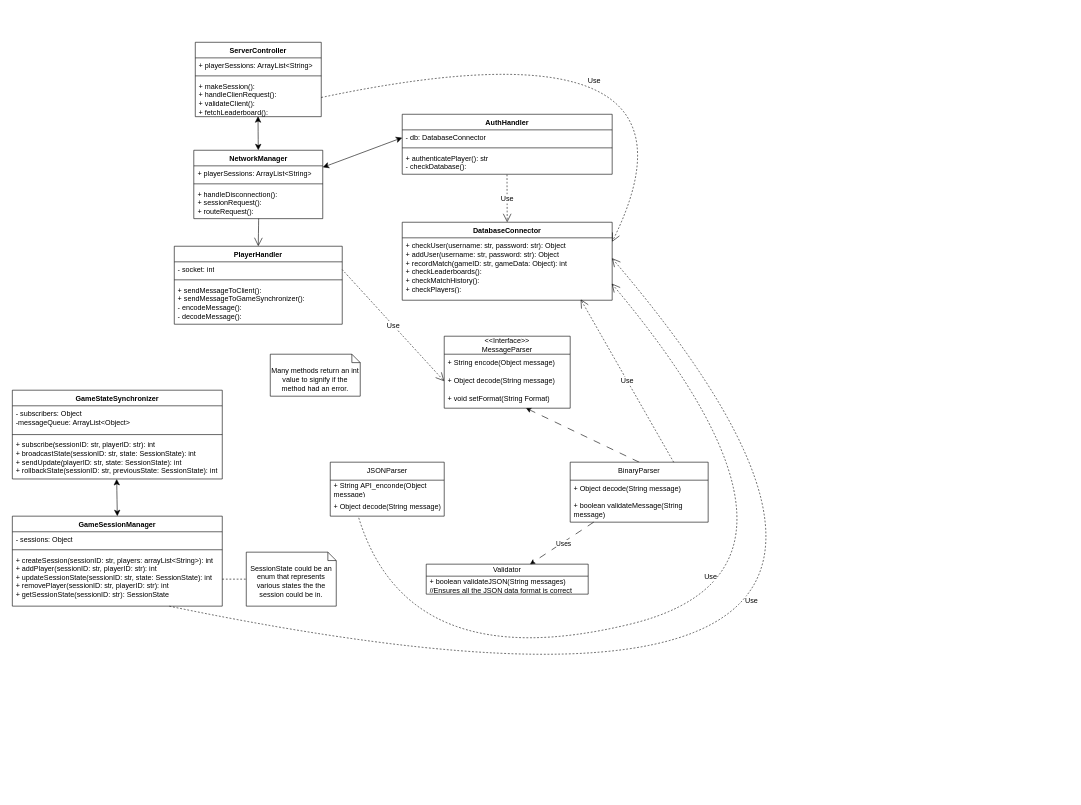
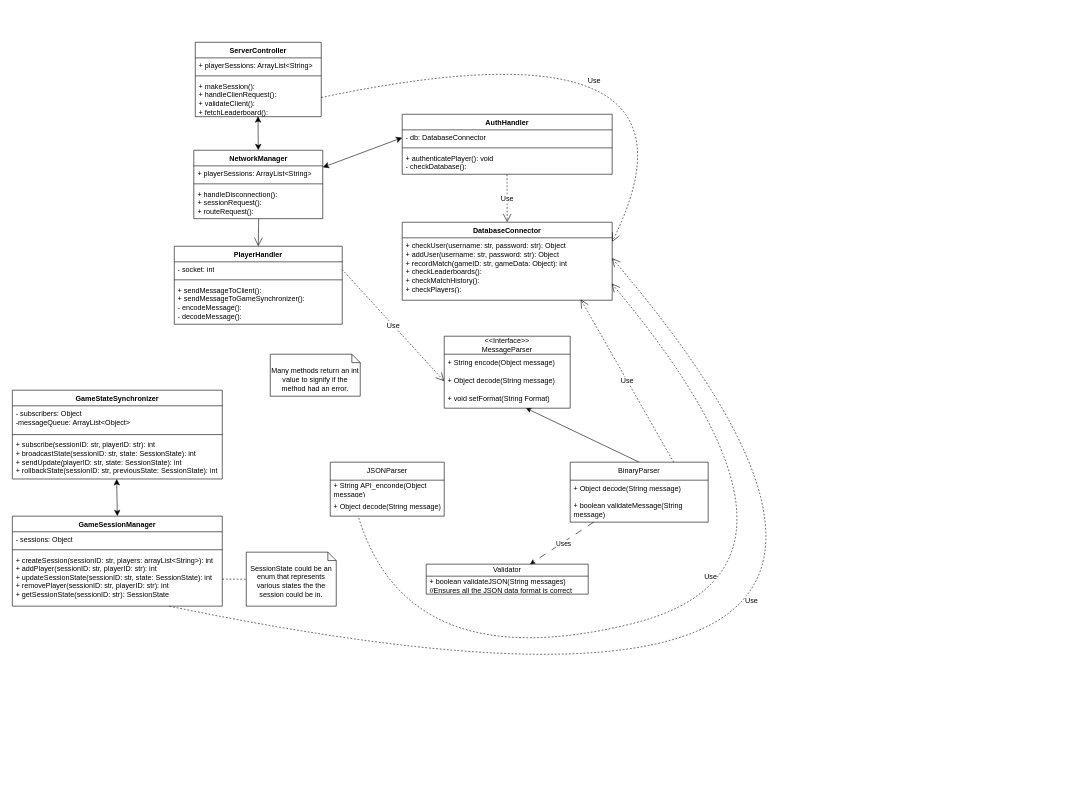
(456, 163) -> (457, 163)
(585, 436) -> (585, 436)
